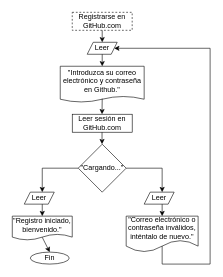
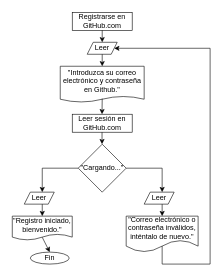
(102, 21) -> (102, 21)
